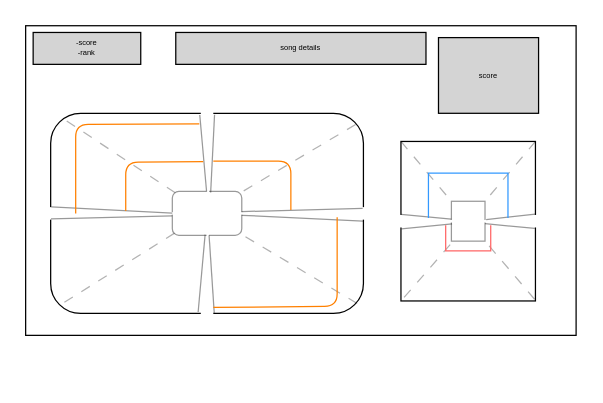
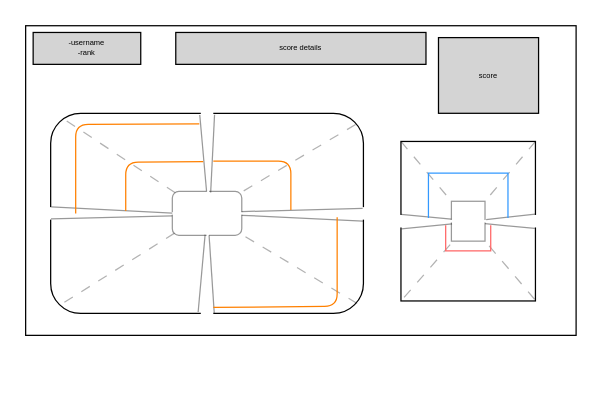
(87, 48) -> (87, 48)
(301, 48) -> (301, 48)
